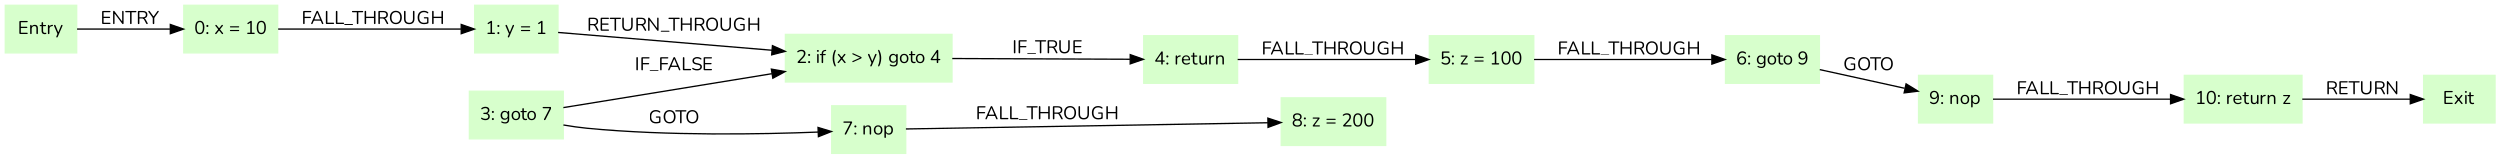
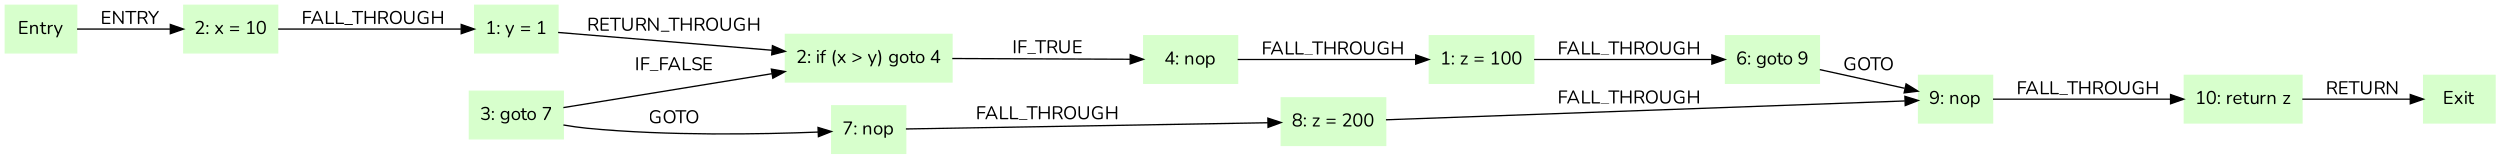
(231, 29) -> (231, 29)
(1191, 60) -> (1191, 60)
(1482, 60) -> (1482, 60)
none -> (1645, 110)
